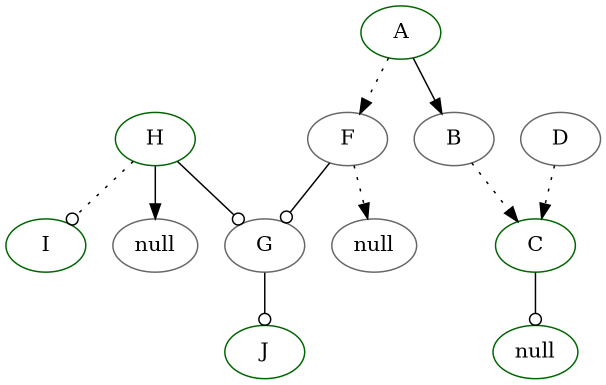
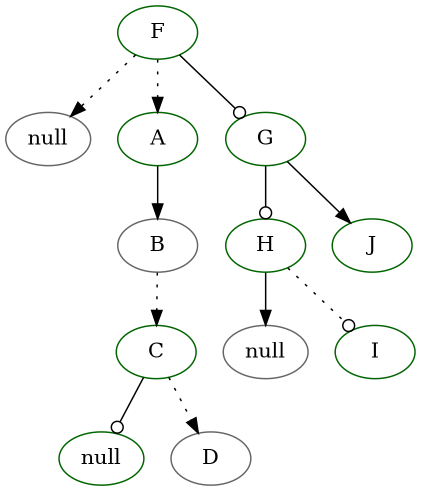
(378, 79) -> (158, 79)
(348, 139) -> (158, 33)
(550, 185) -> (180, 399)
(206, 188) -> (266, 186)
(265, 246) -> (266, 139)
(265, 293) -> (313, 187)
